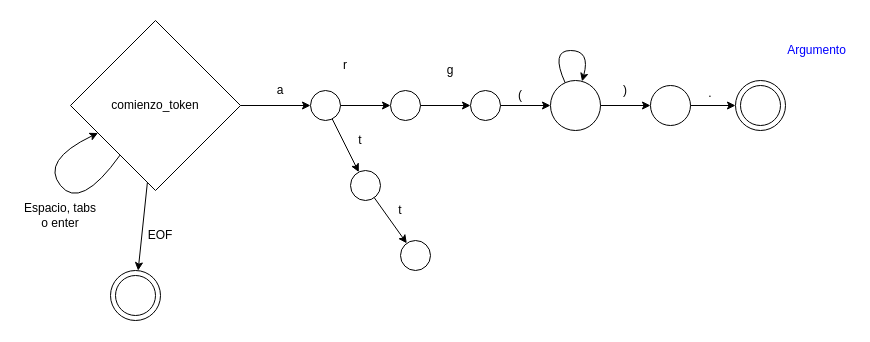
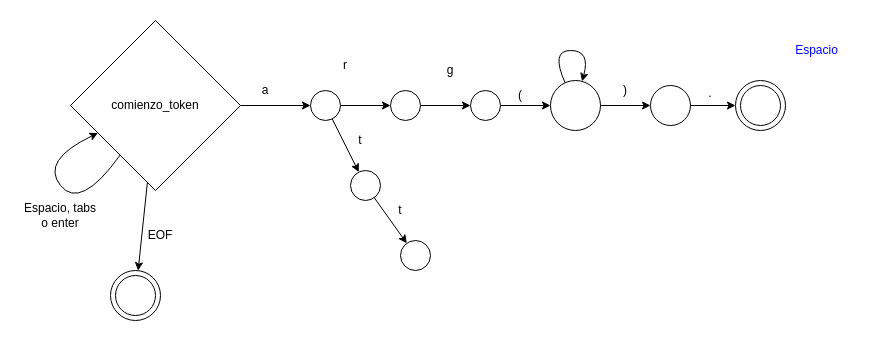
(817, 51) -> (817, 51)
(281, 91) -> (266, 91)
